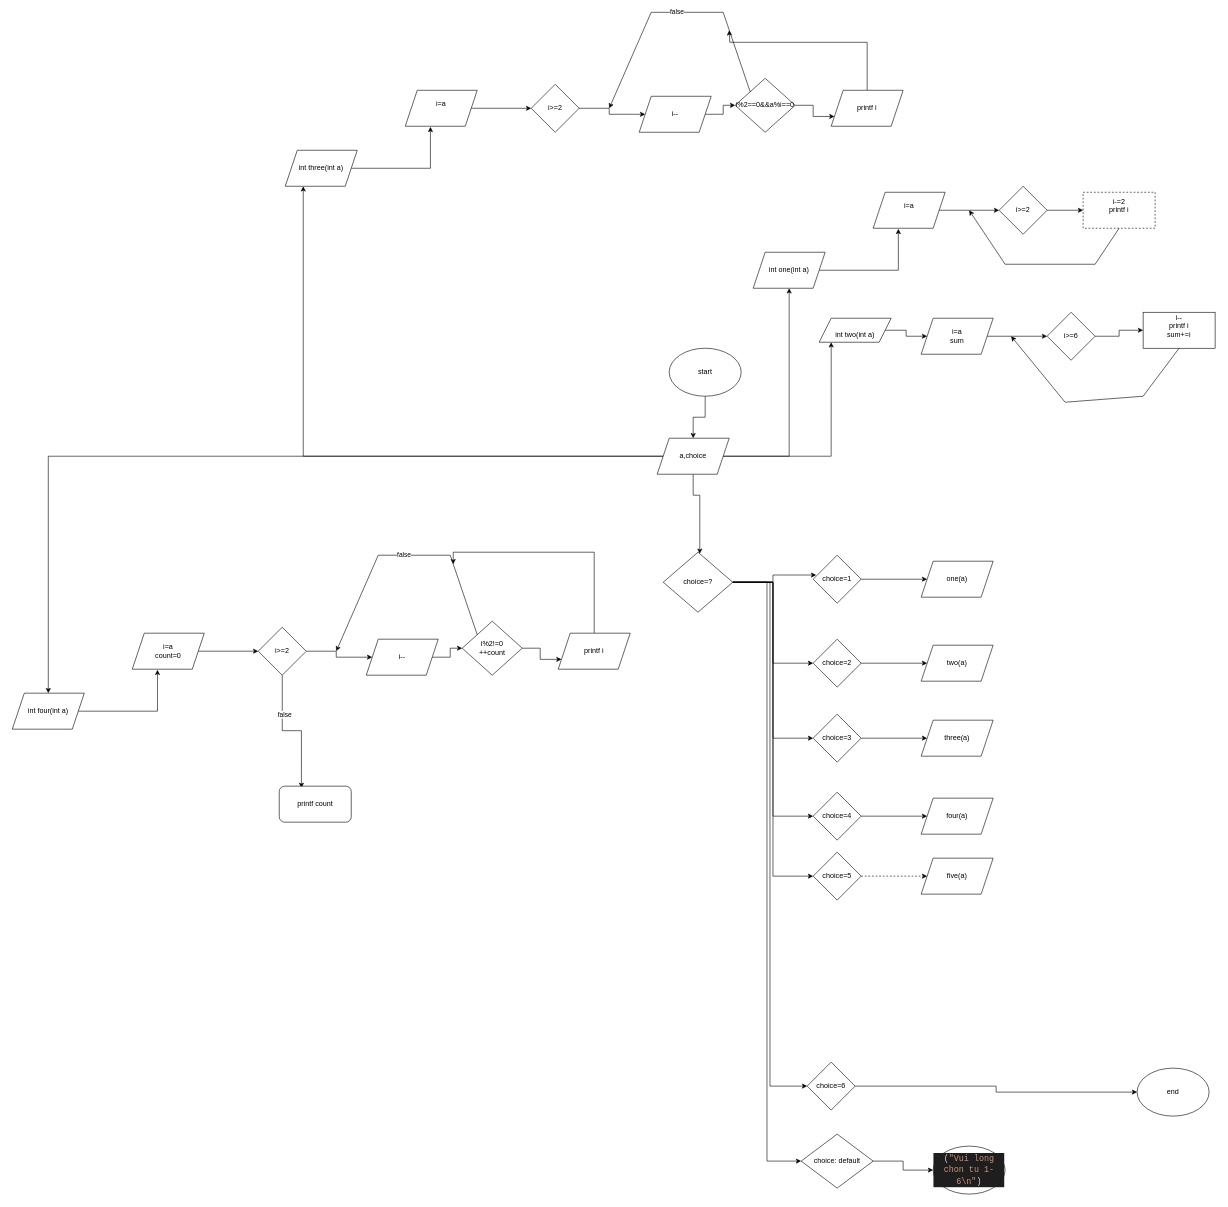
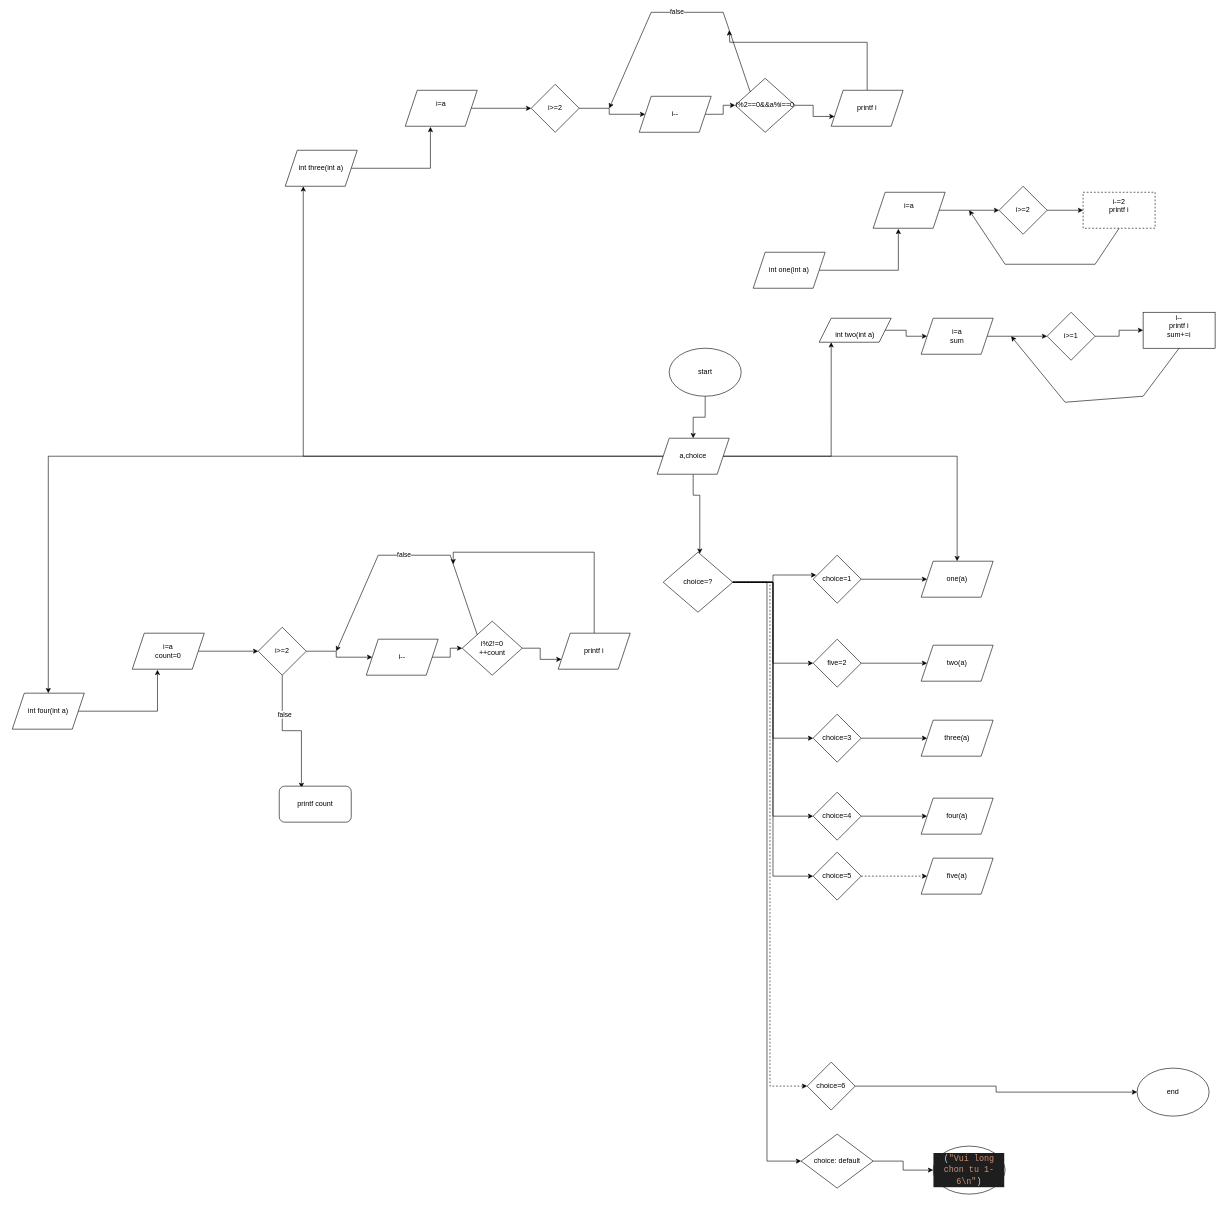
(789, 293) -> (956, 456)
(1071, 336) -> (1071, 336)
(837, 663) -> (837, 663)
(770, 851) -> (770, 851)
